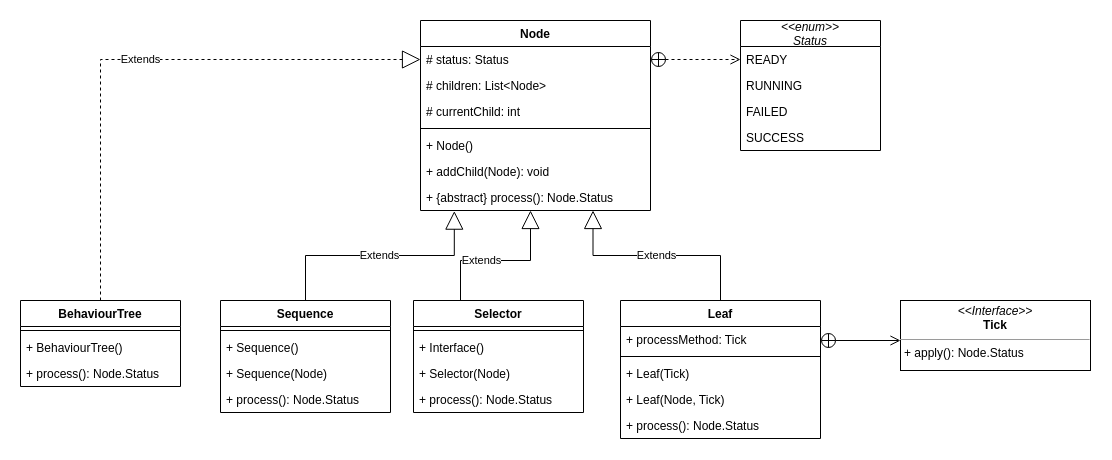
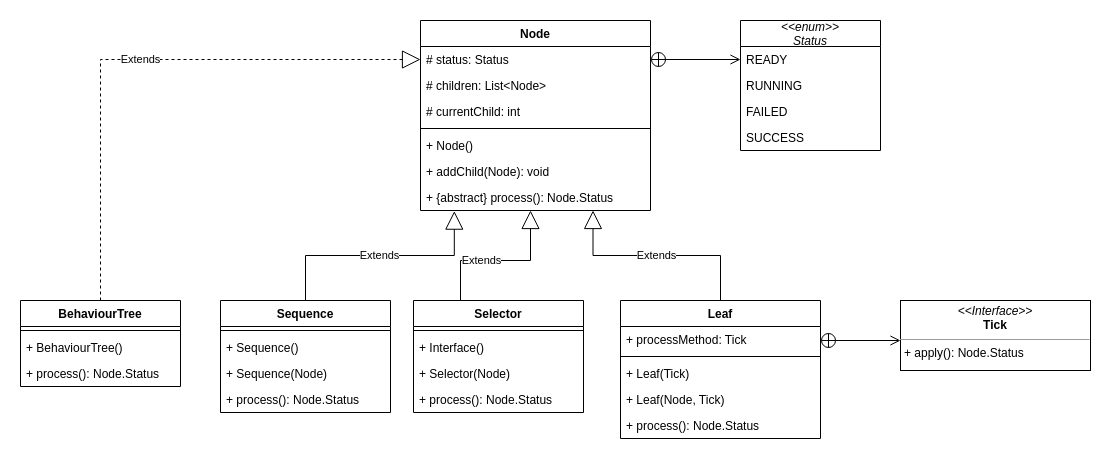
(702, 60) -> (702, 60)
